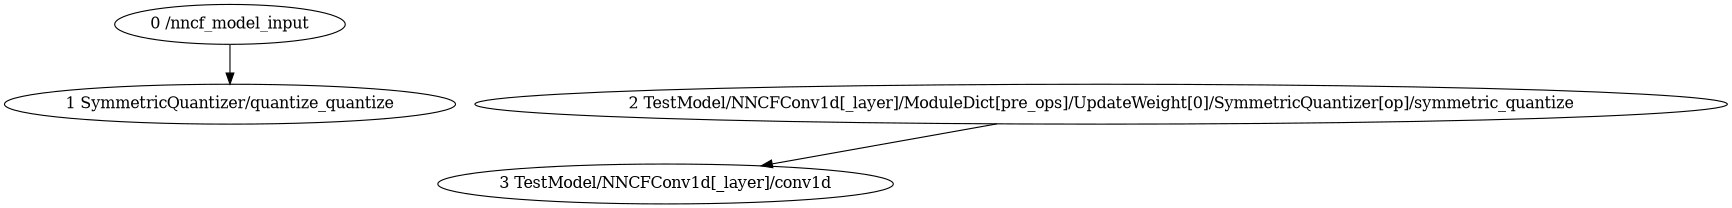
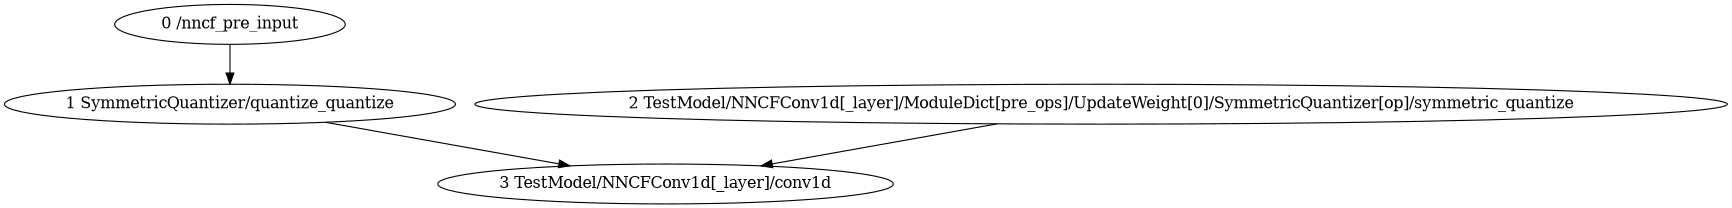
(230, 24) -> (230, 24)
none -> (442, 143)
